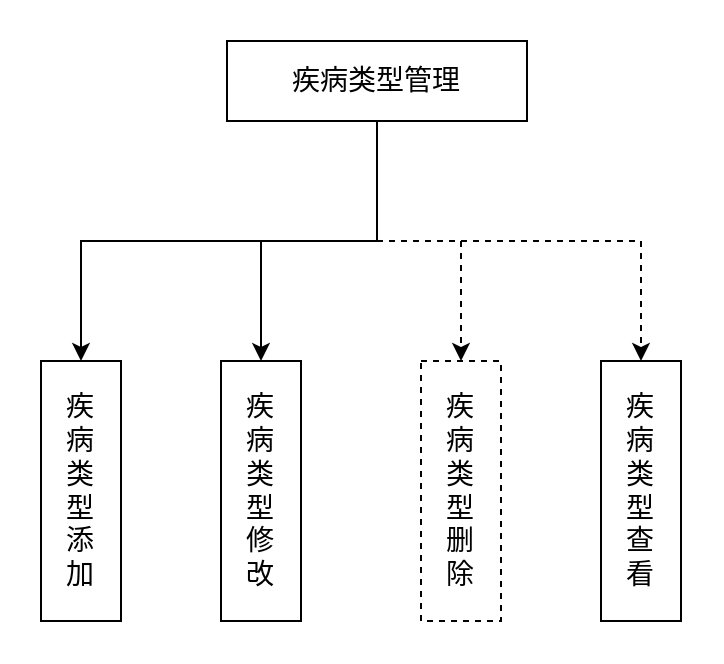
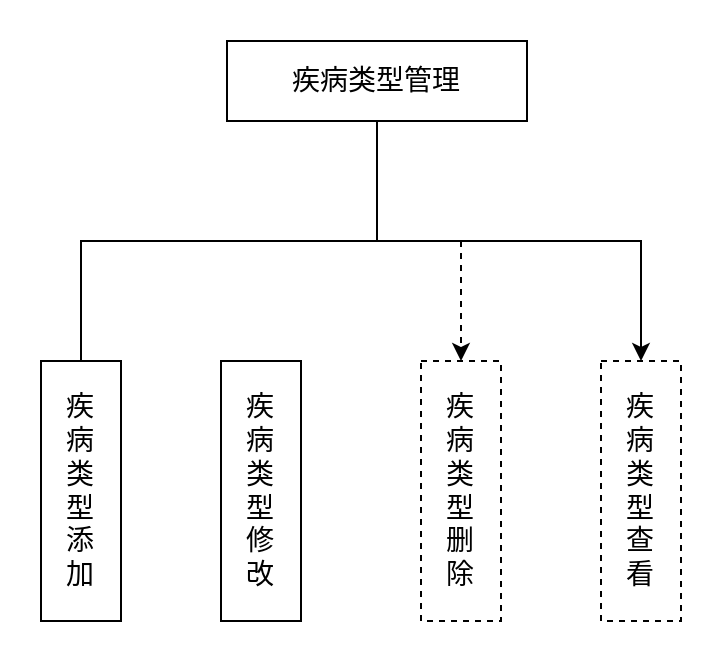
(606, 241) -> (606, 241)
(261, 296) -> none
(81, 346) -> (81, 351)
(641, 491) -> (641, 491)
